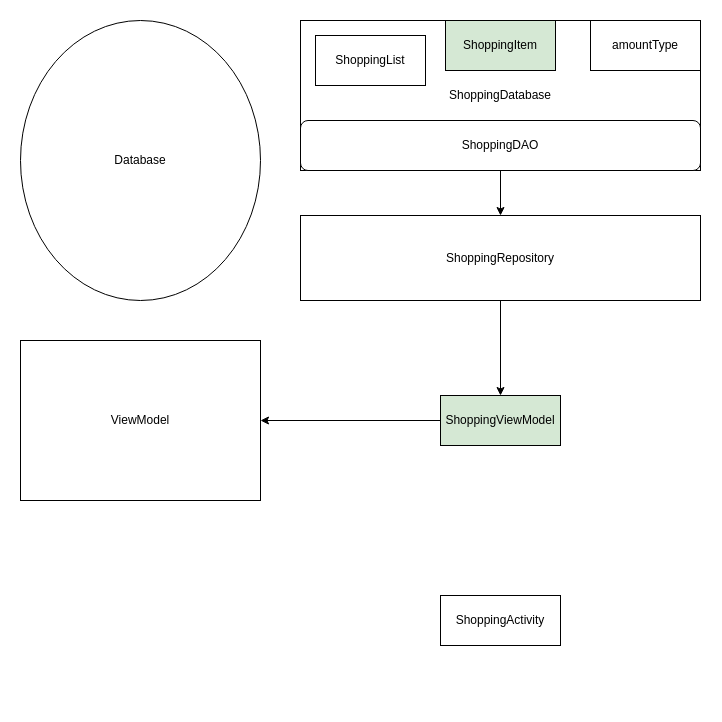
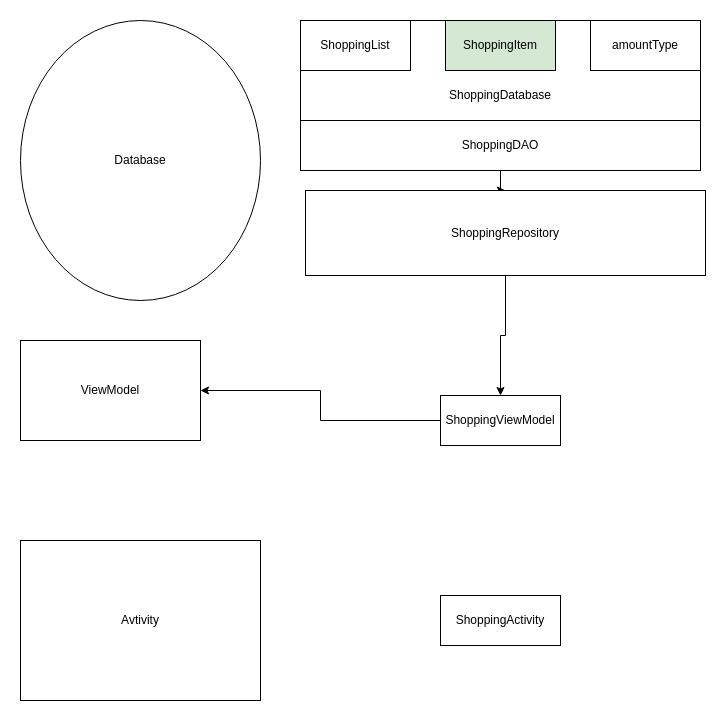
(371, 61) -> (356, 46)
(501, 146) -> (501, 146)
(501, 258) -> (506, 233)
(141, 421) -> (111, 391)
(501, 421) -> (501, 421)
none -> (141, 621)
